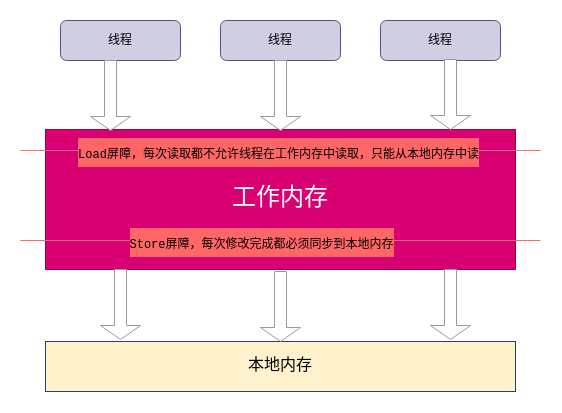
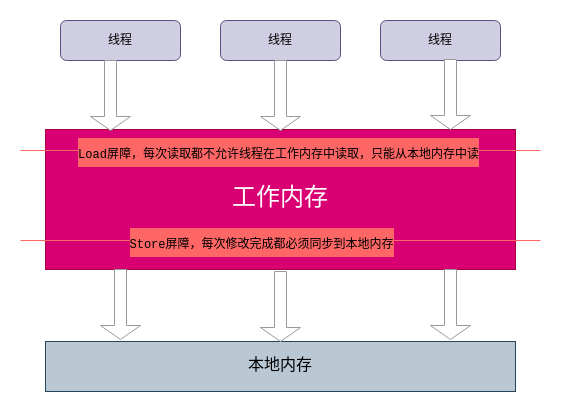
(281, 367) -> (281, 367)
